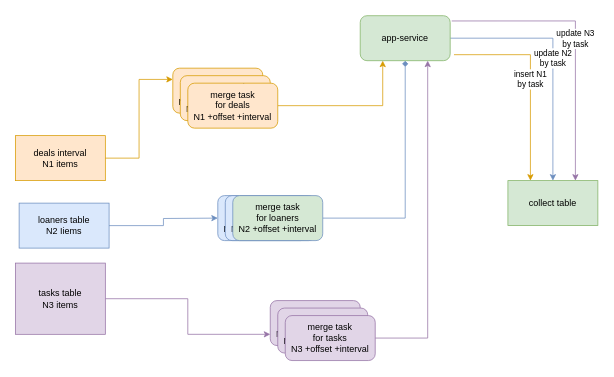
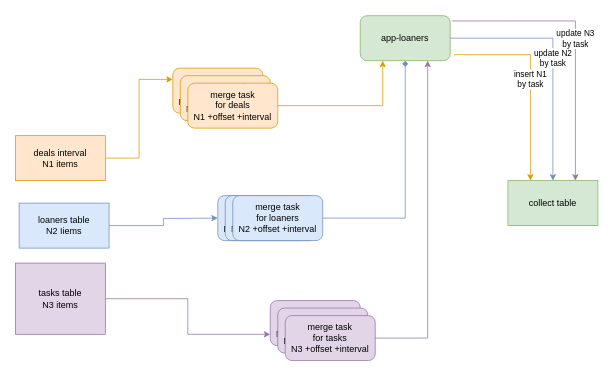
(405, 38) -> (405, 38)
(278, 218) -> (278, 218)
